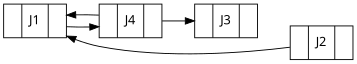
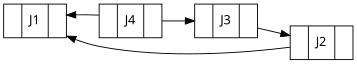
(78, 27) -> none
none -> (269, 31)
